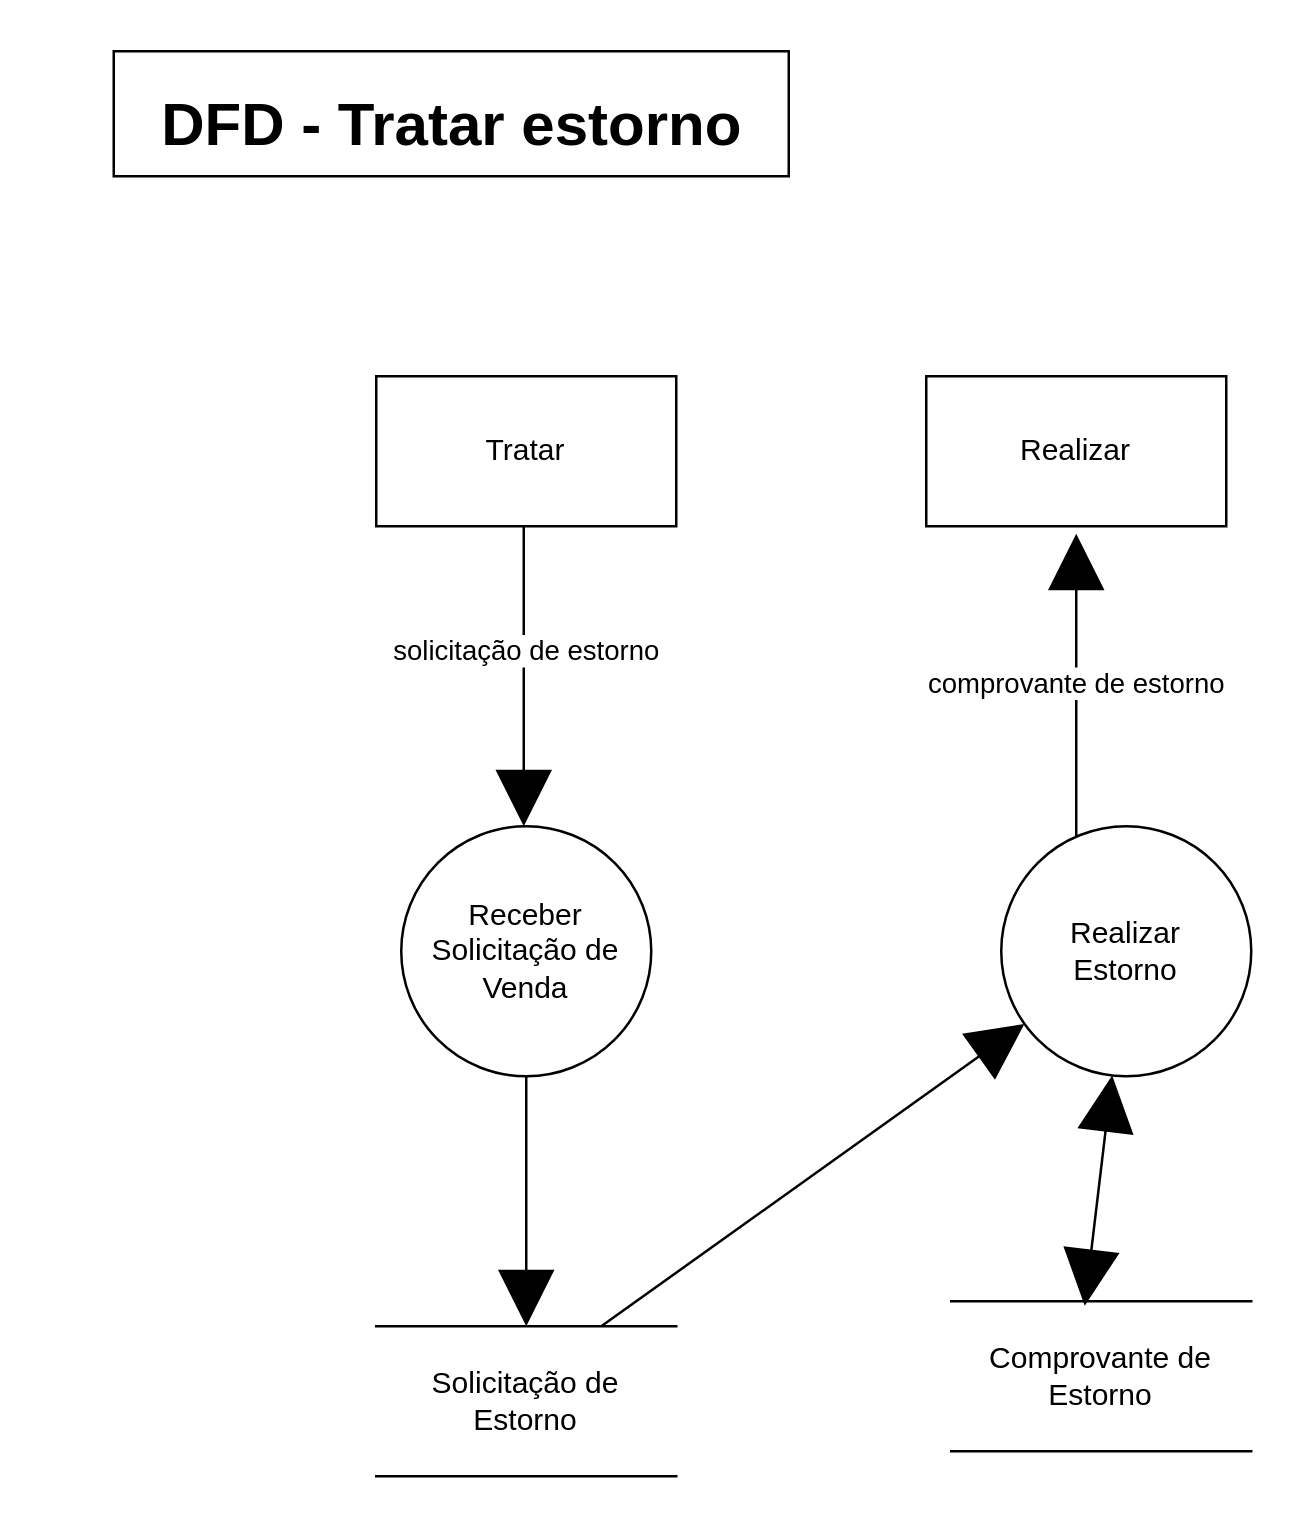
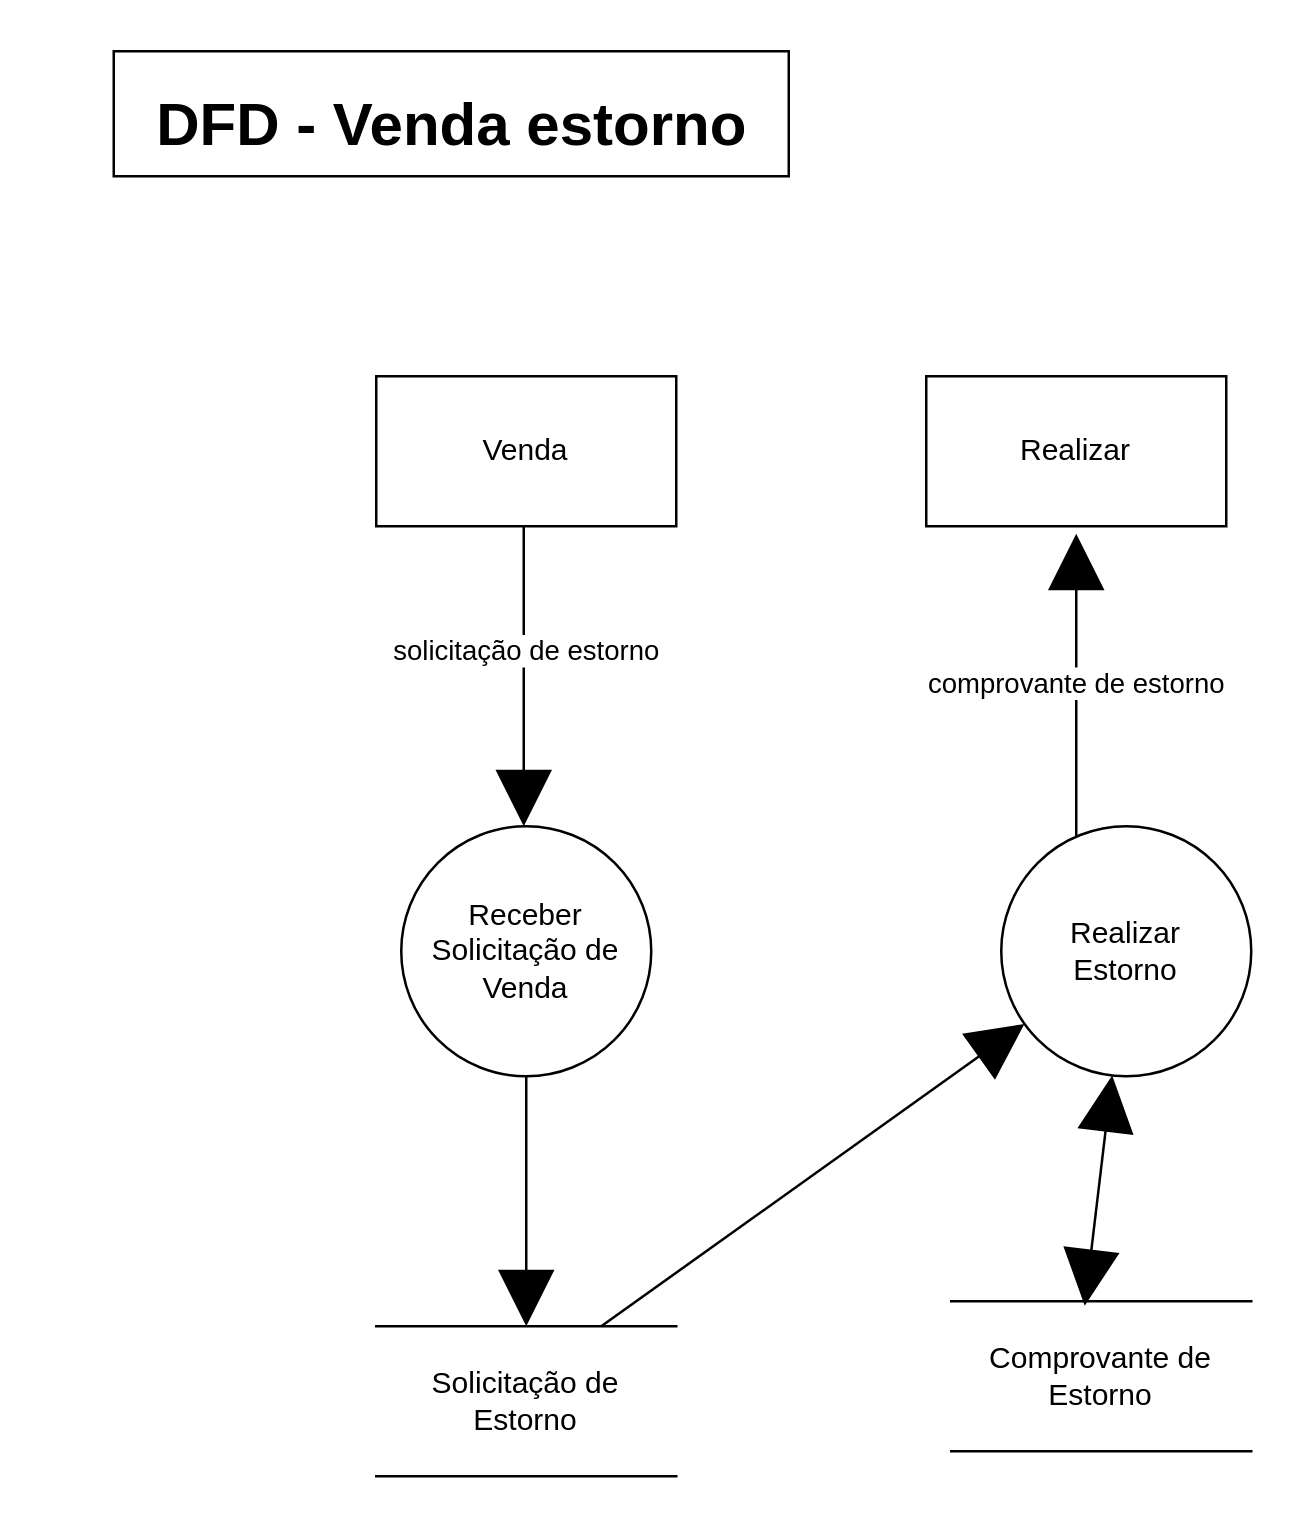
(453, 126) -> (453, 126)
(526, 451) -> (526, 451)
